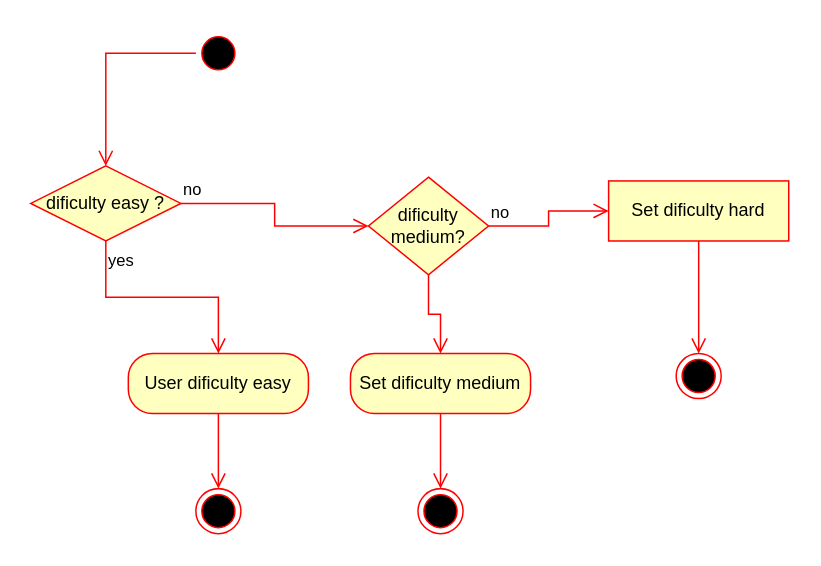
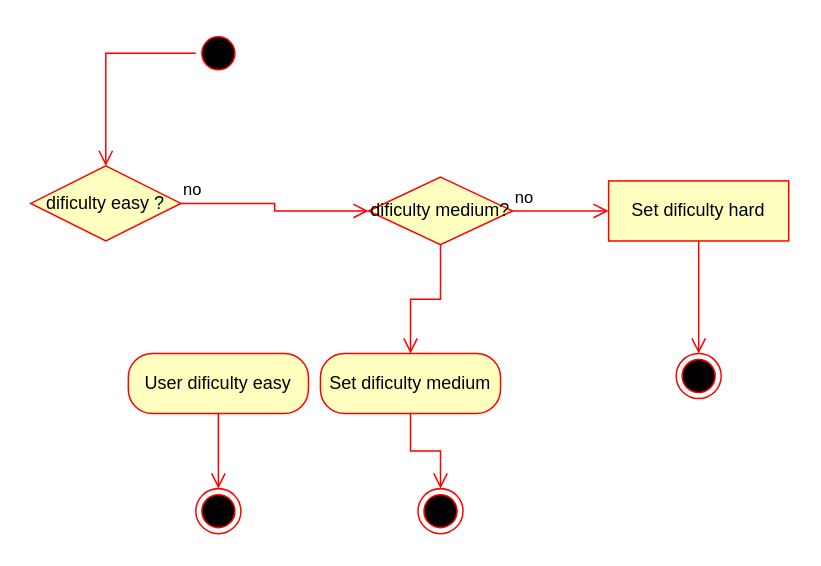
(428, 226) -> (440, 211)
(160, 297) -> none
(440, 383) -> (410, 383)
